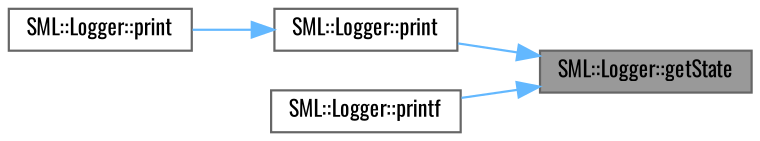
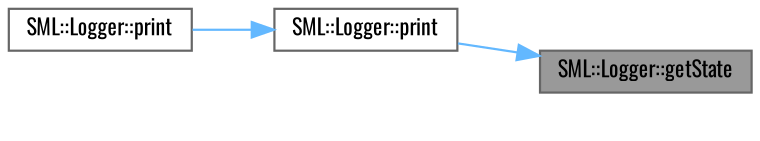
(366, 111) -> none
